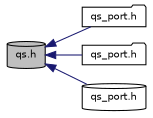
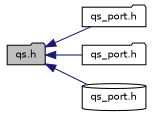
(26, 55) -> (26, 55)
